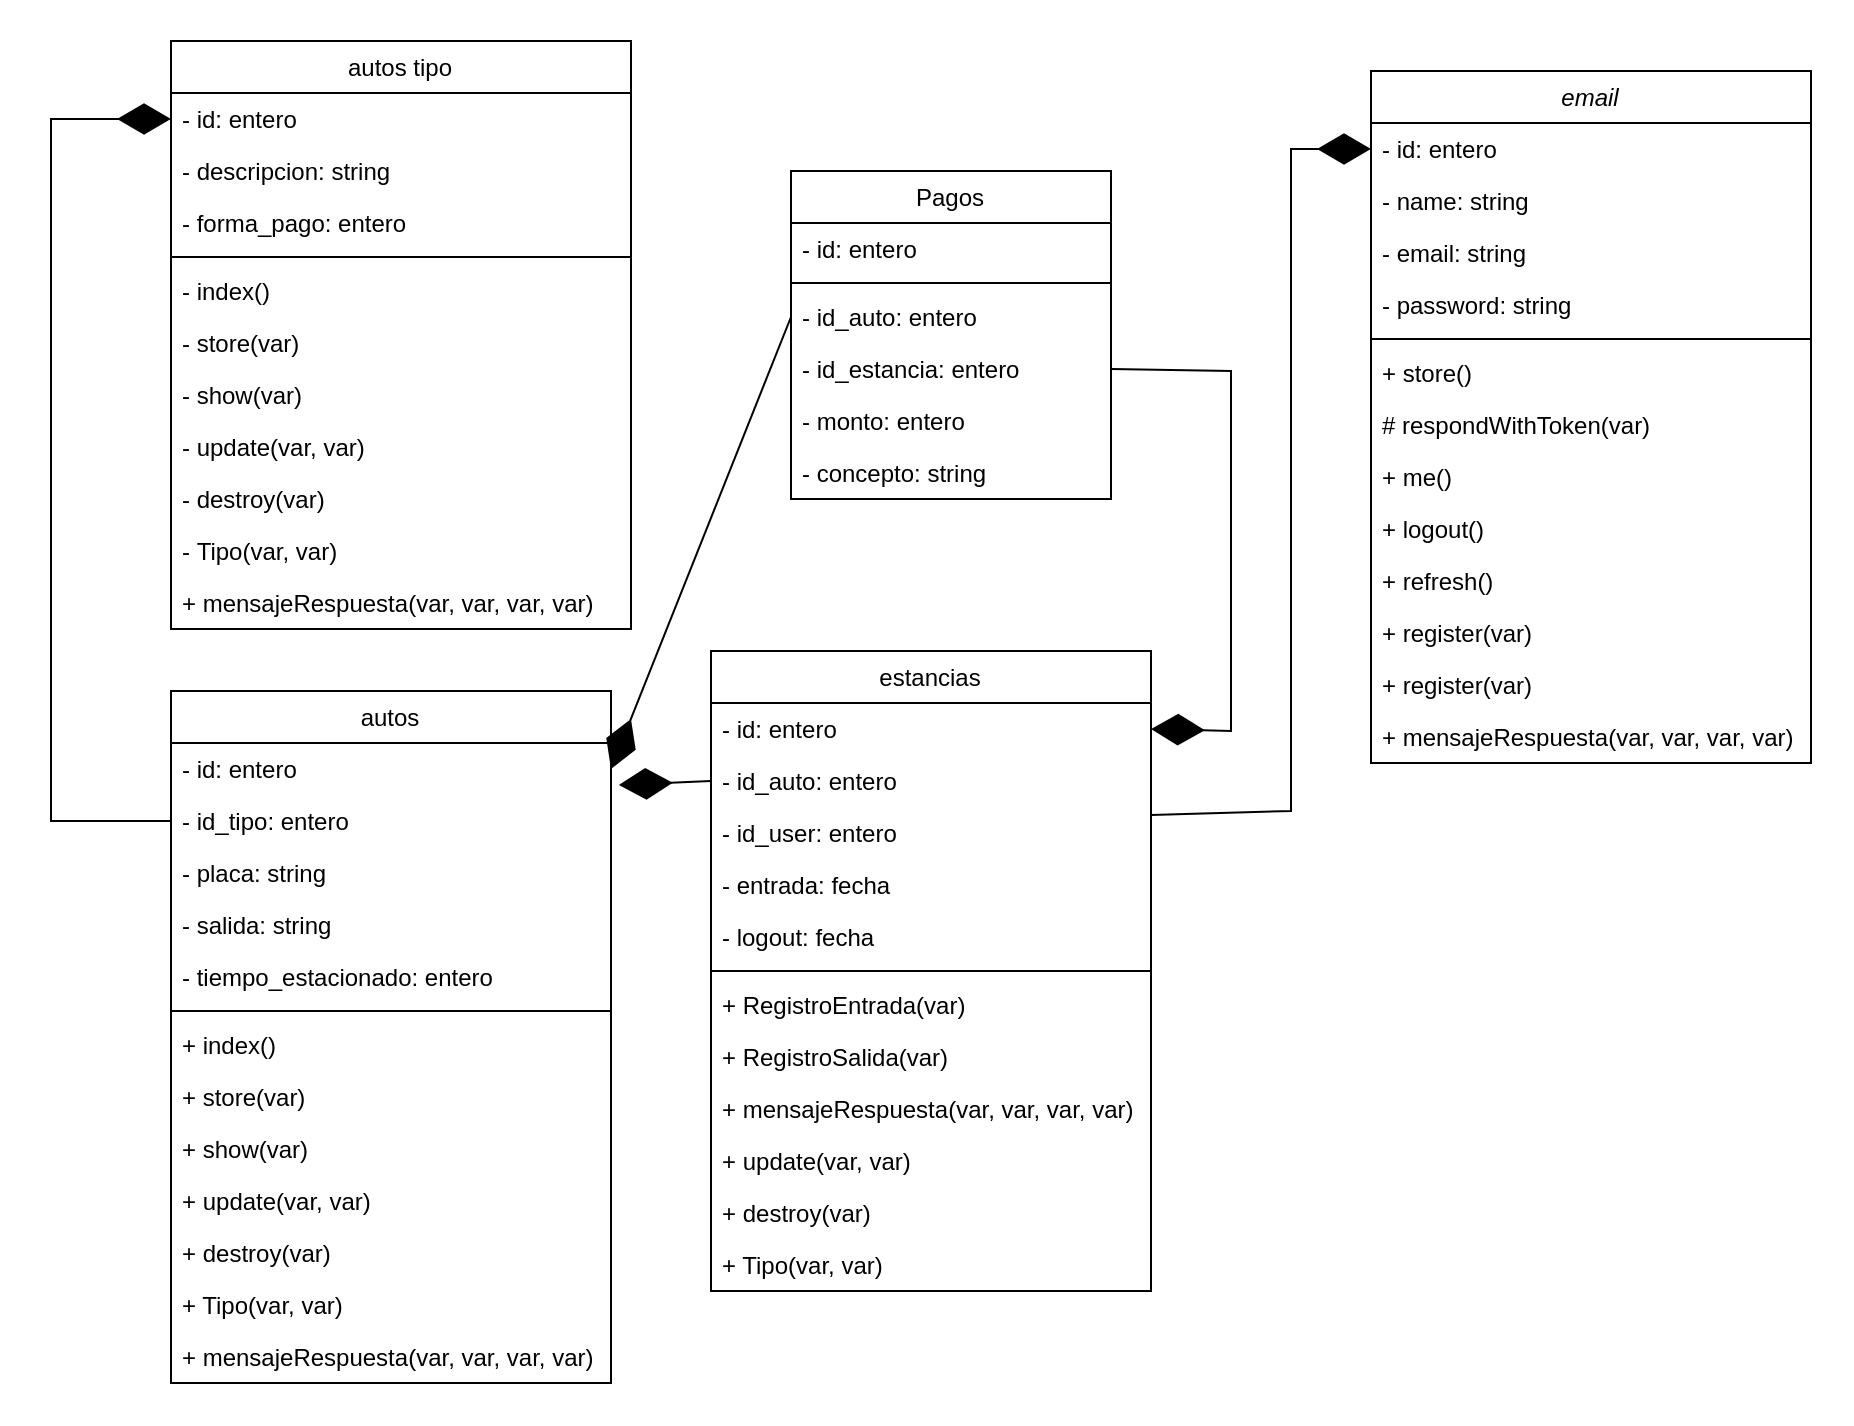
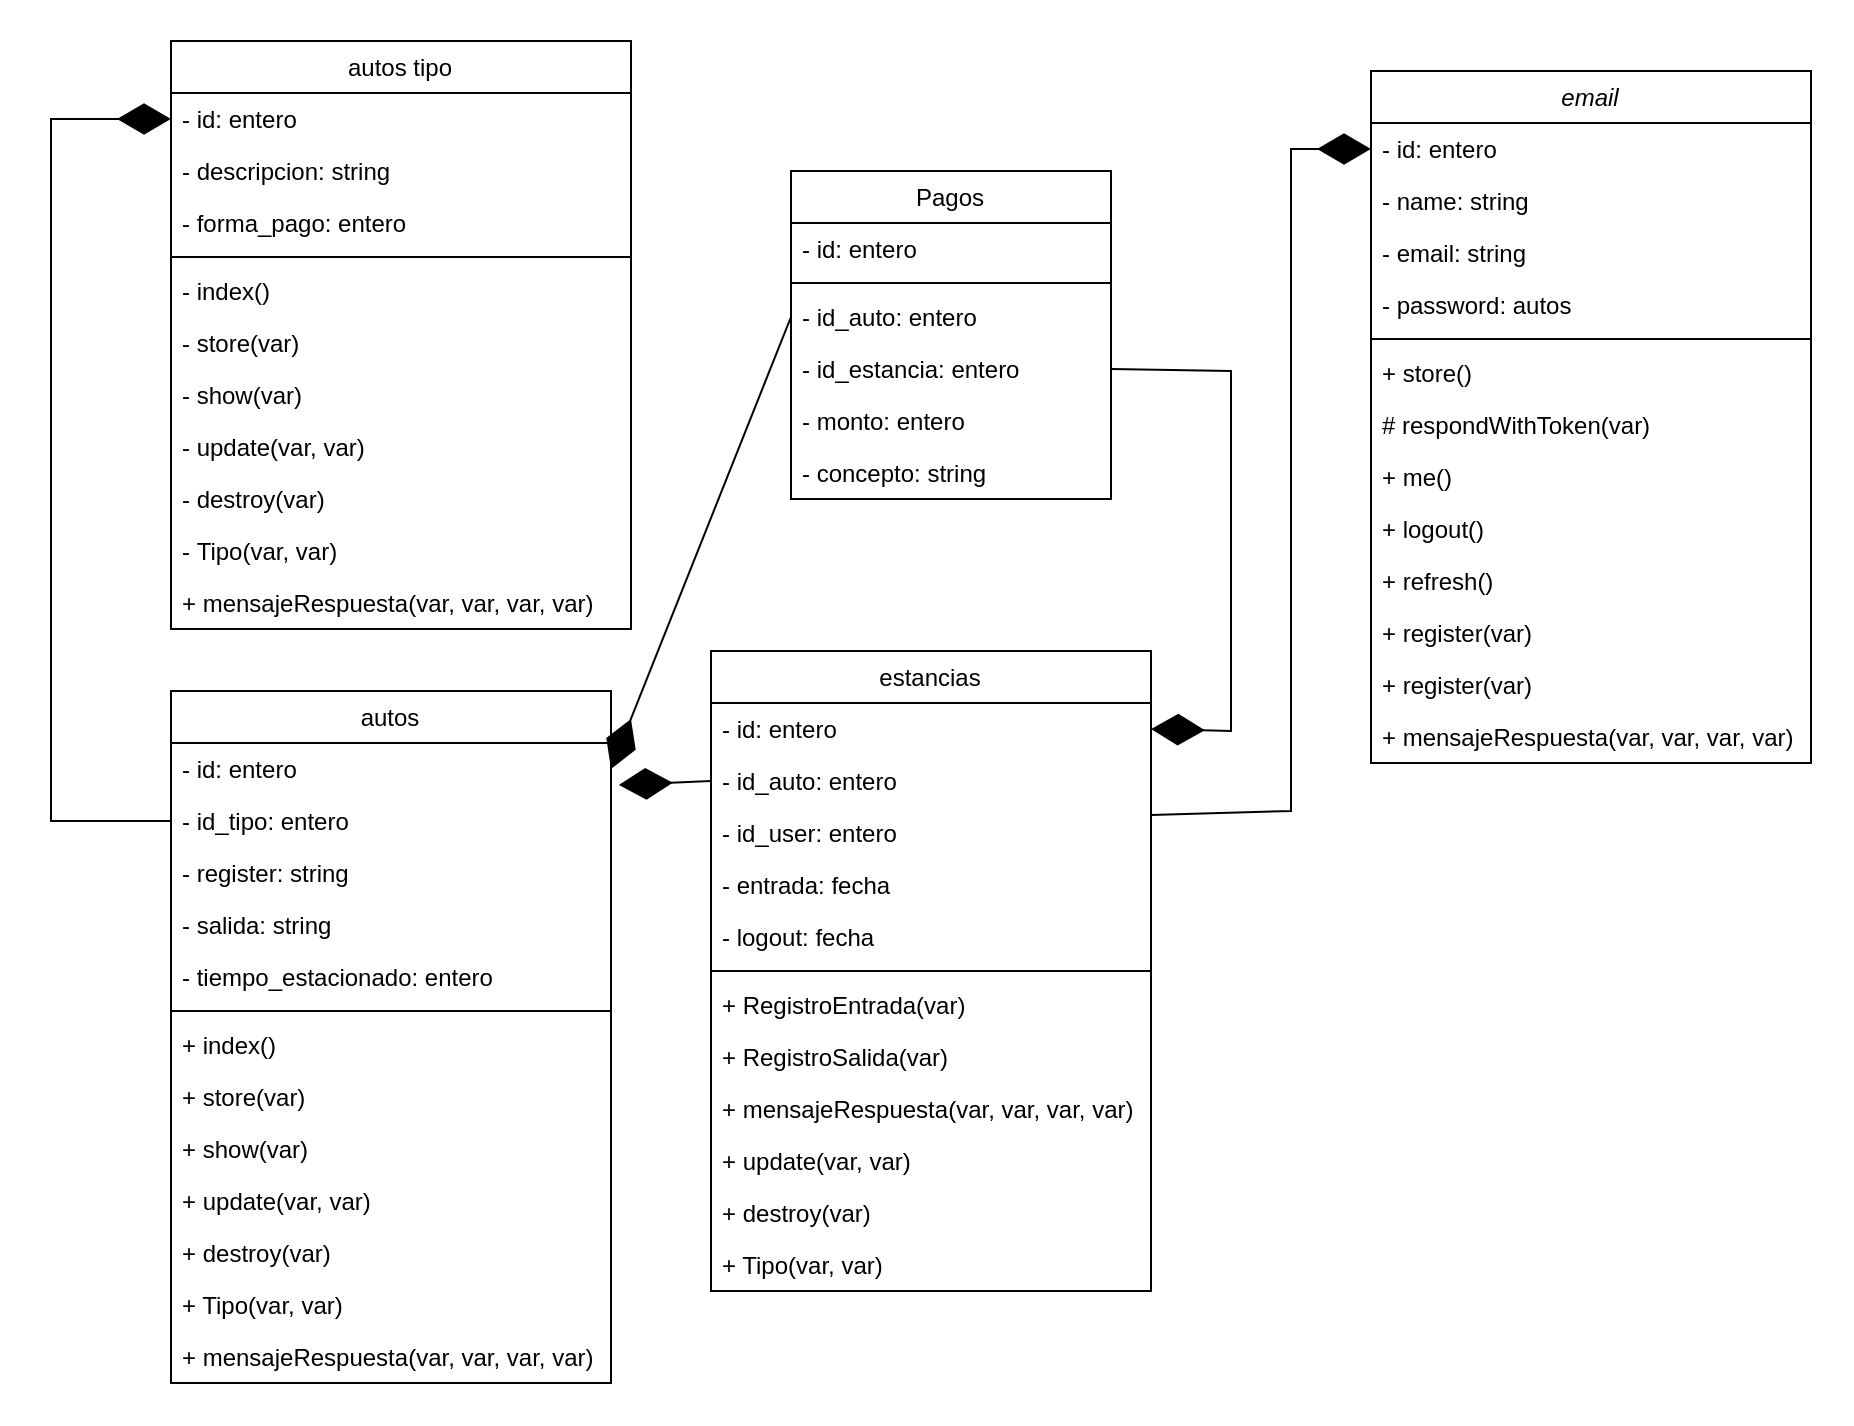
(1490, 306) -> (1487, 306)
(267, 874) -> (287, 874)
